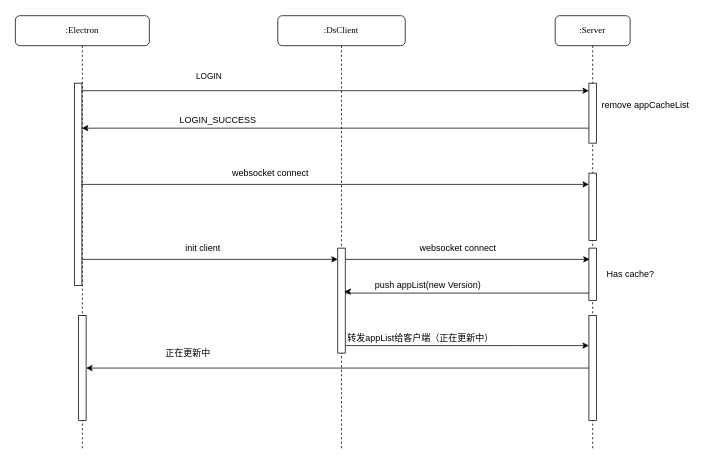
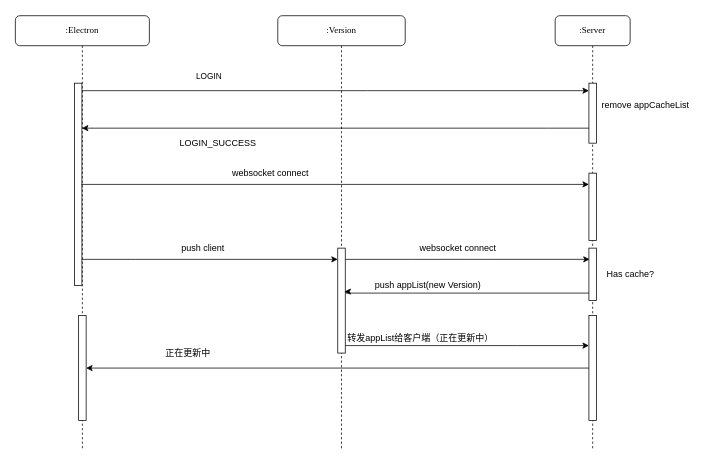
(342, 30) -> (342, 30)
(218, 120) -> (218, 143)
(203, 248) -> (203, 248)
